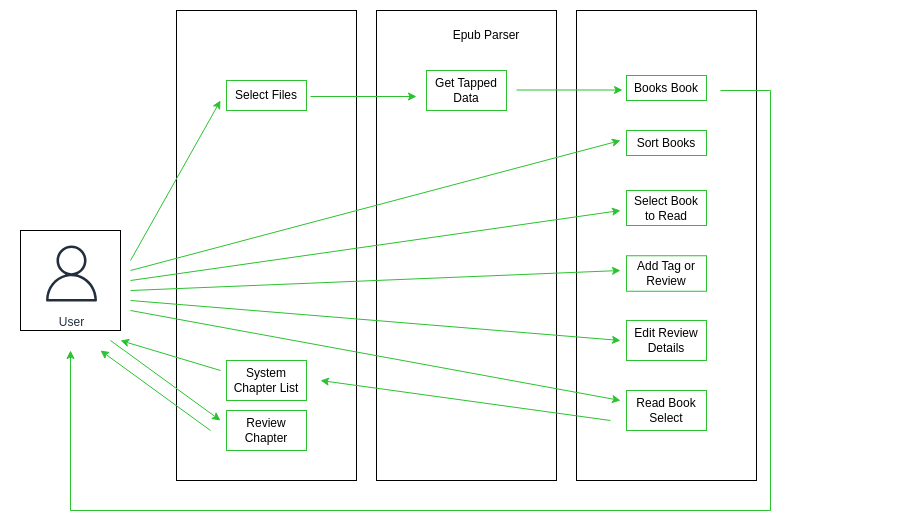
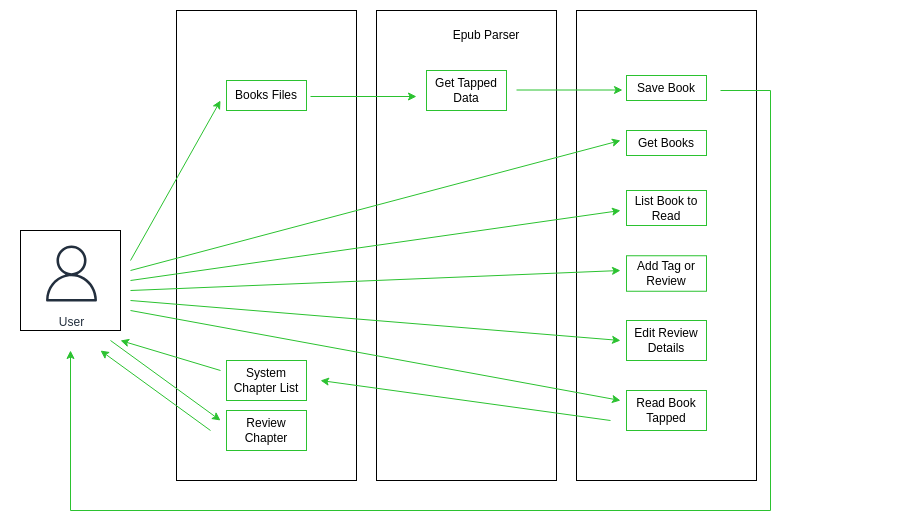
(667, 89) -> (667, 89)
(267, 96) -> (267, 96)
(667, 144) -> (667, 144)
(667, 209) -> (667, 209)
(667, 411) -> (667, 411)
